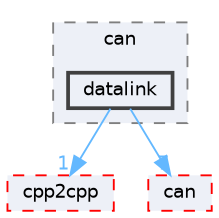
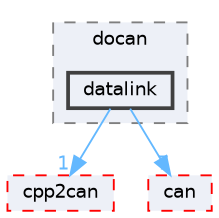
(120, 40) -> (120, 40)
(61, 193) -> (61, 193)
